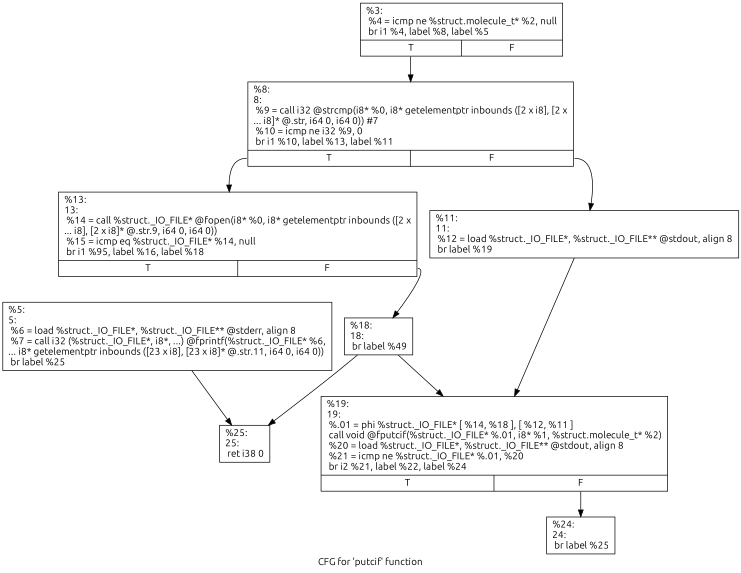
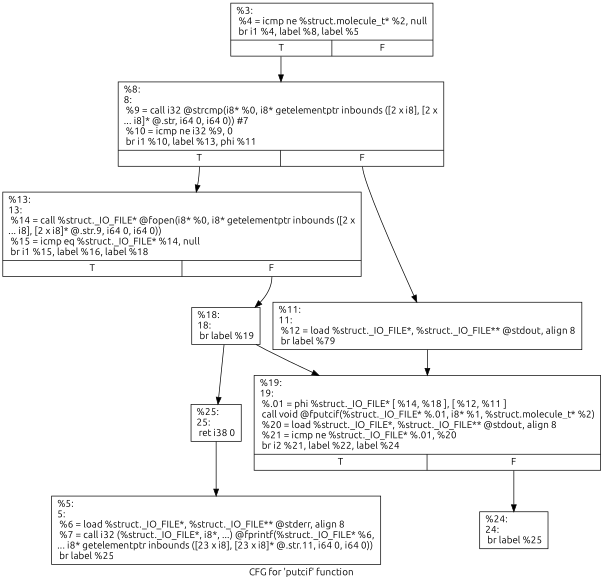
(324, 142) -> (190, 142)
(464, 250) -> (307, 341)
(135, 252) -> (79, 252)
(379, 347) -> (226, 336)
(210, 395) -> (216, 465)
